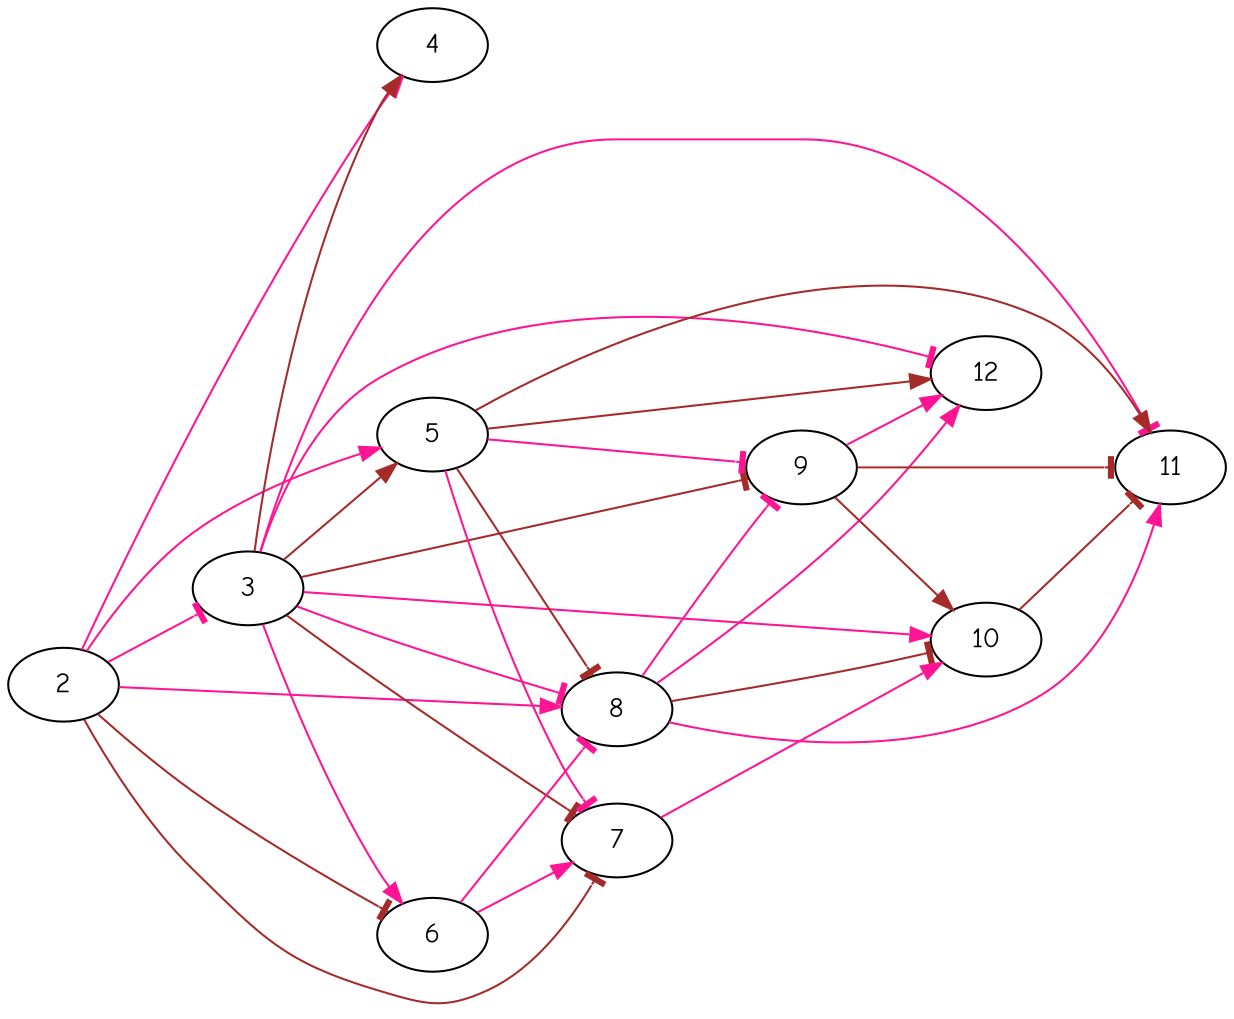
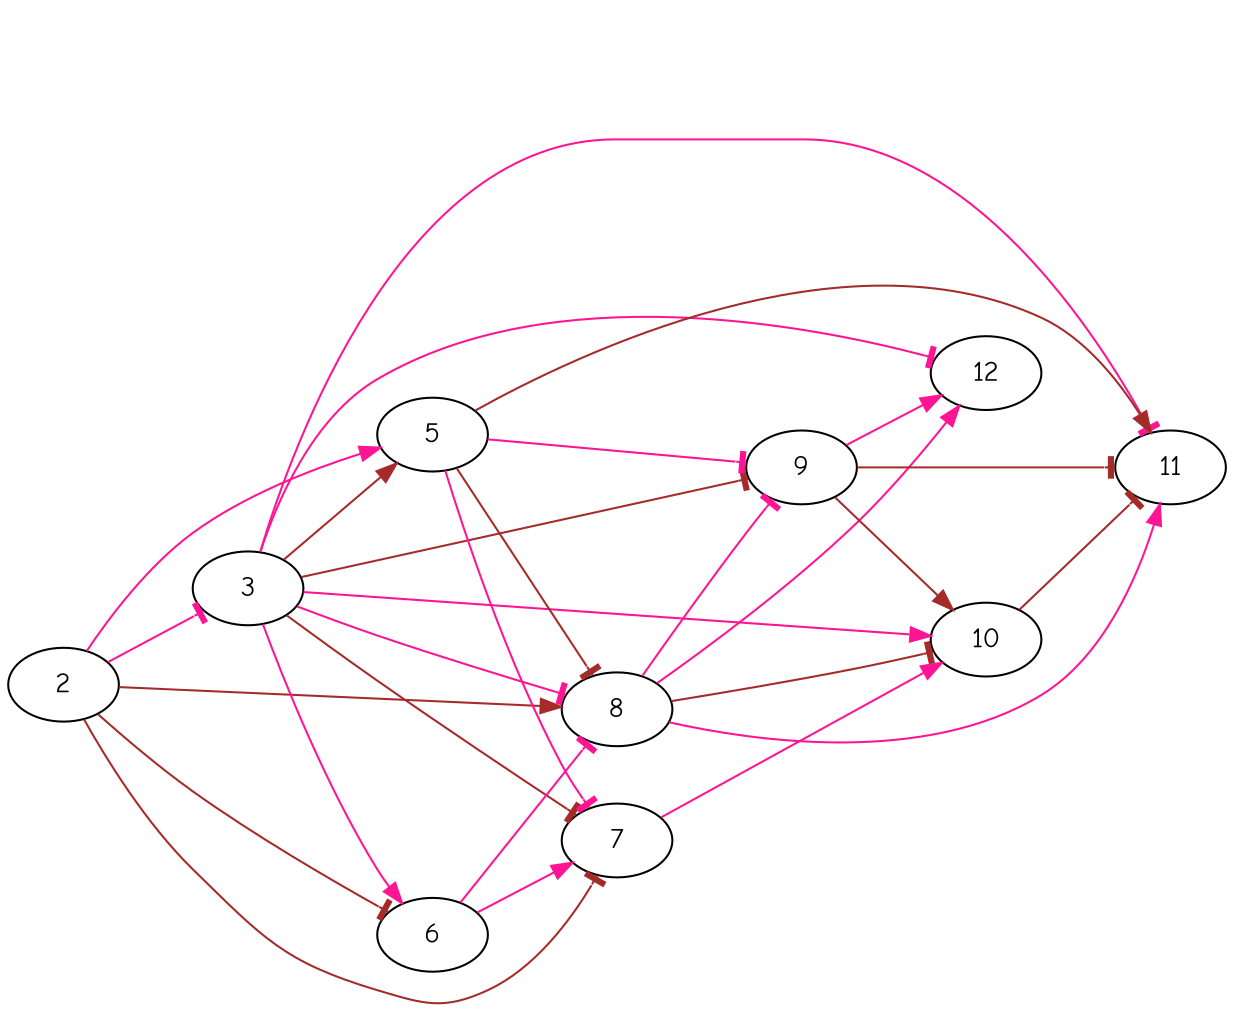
(433, 45) -> none
(699, 405) -> none
(330, 697) -> (330, 697)
